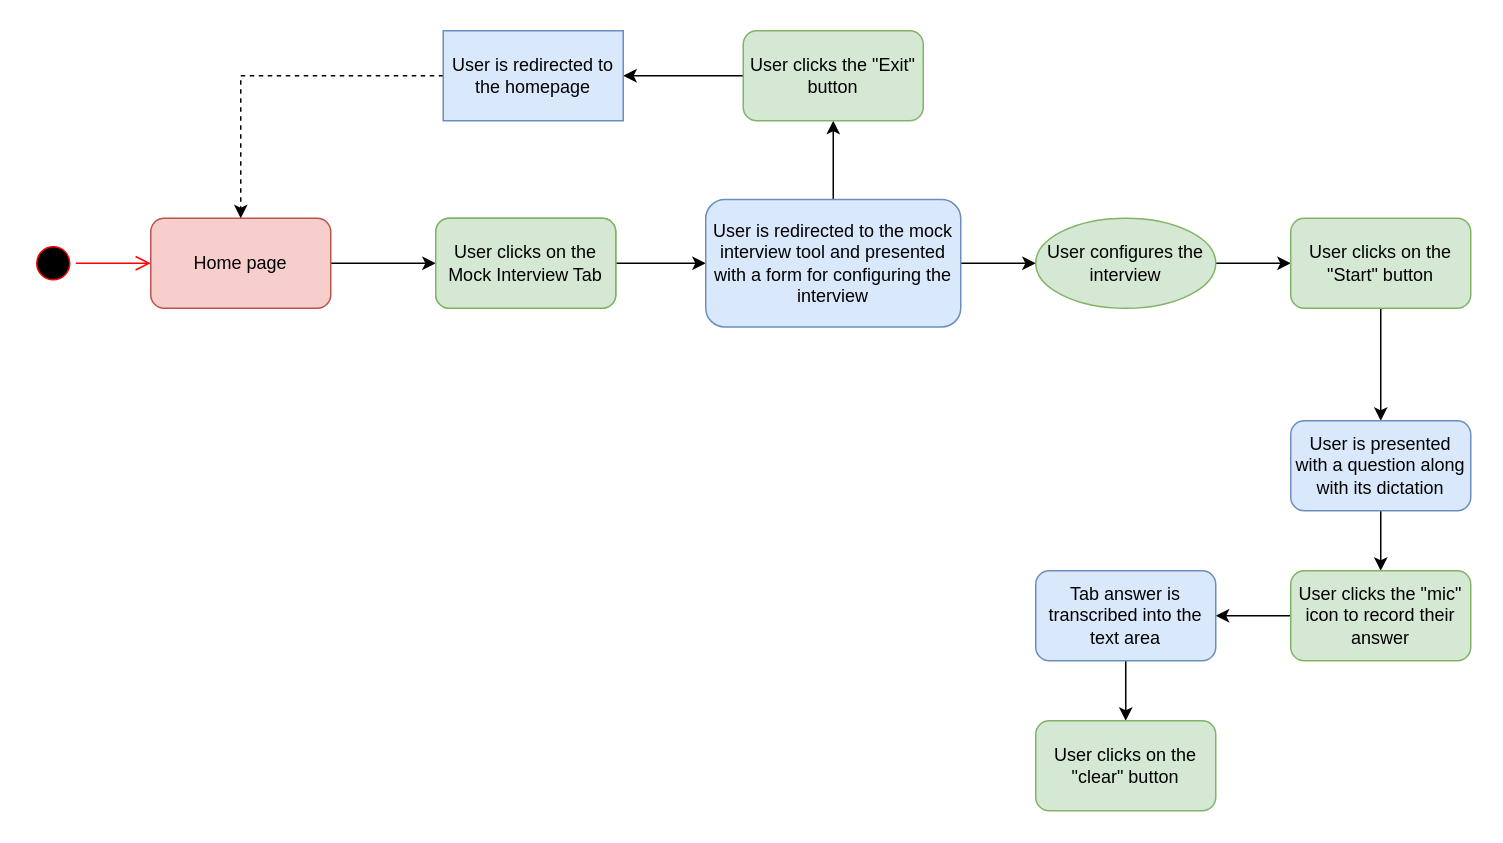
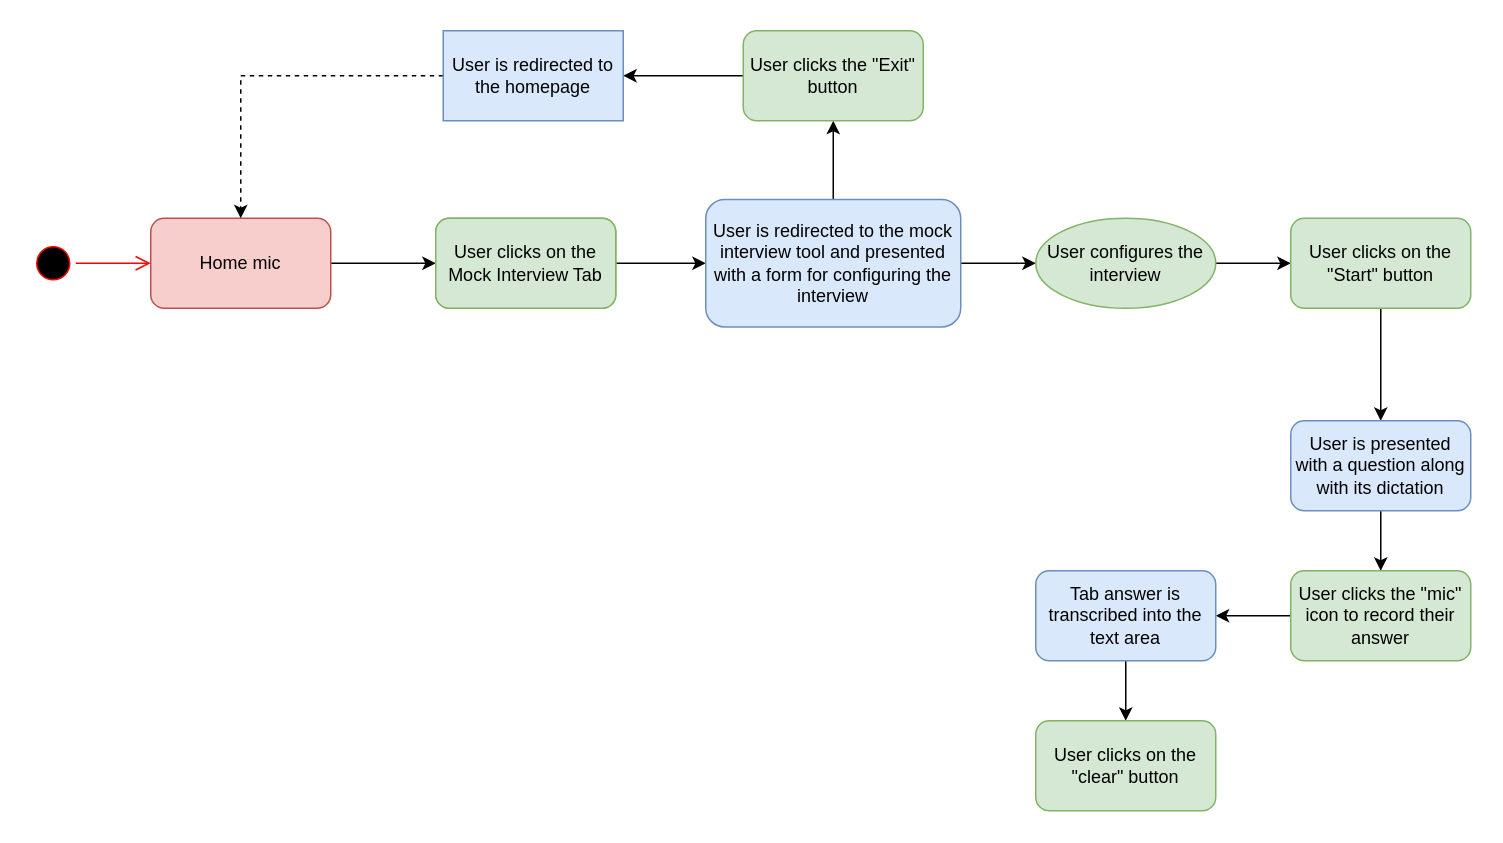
(241, 263) -> (241, 263)
